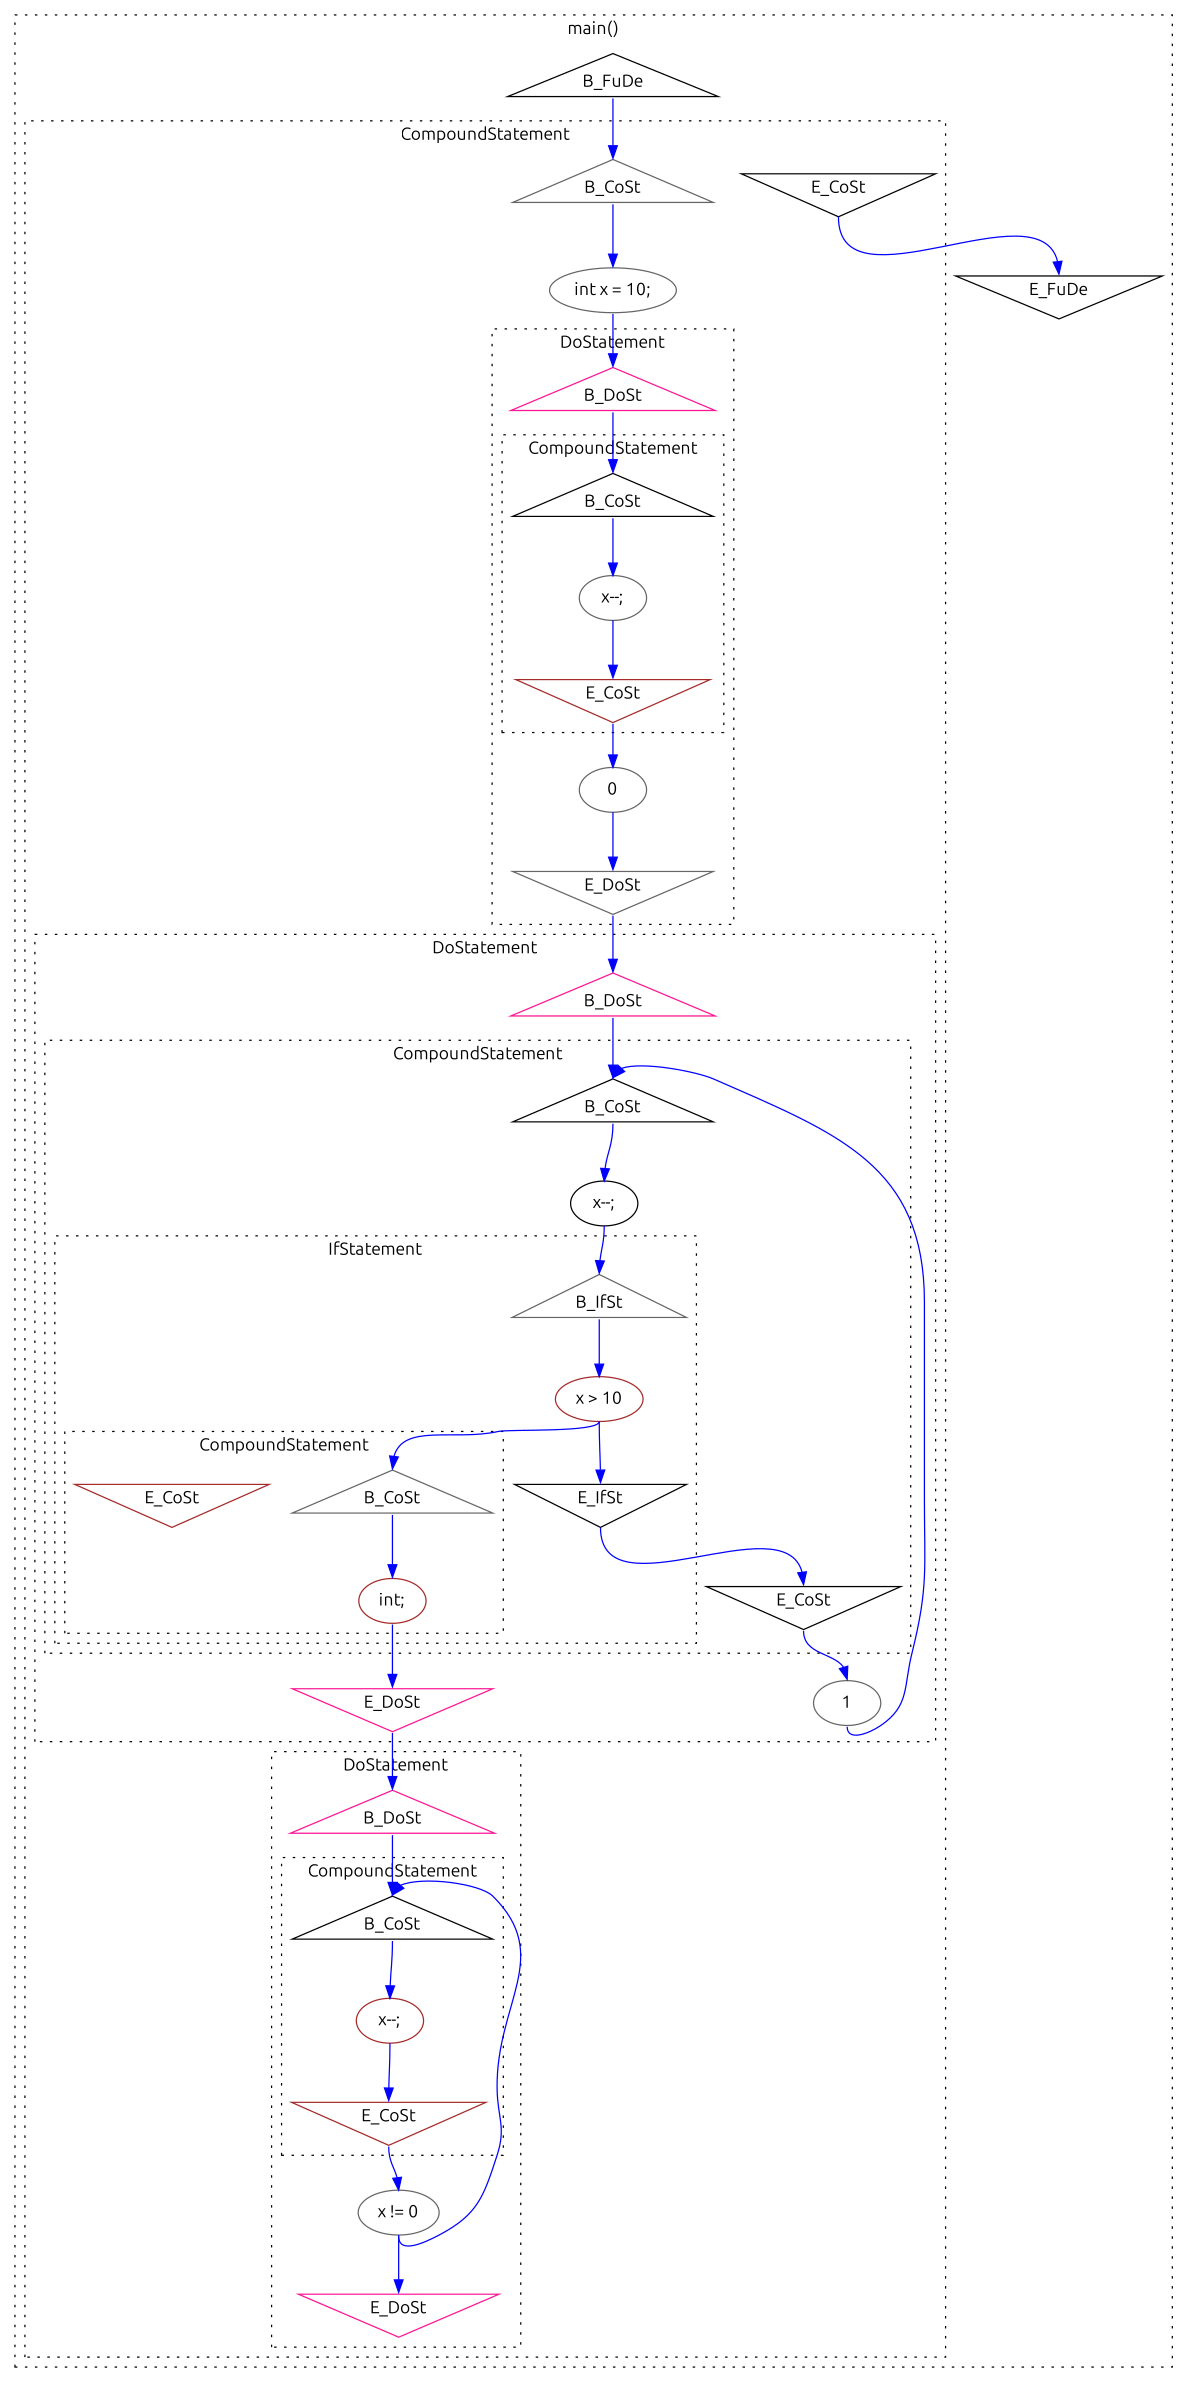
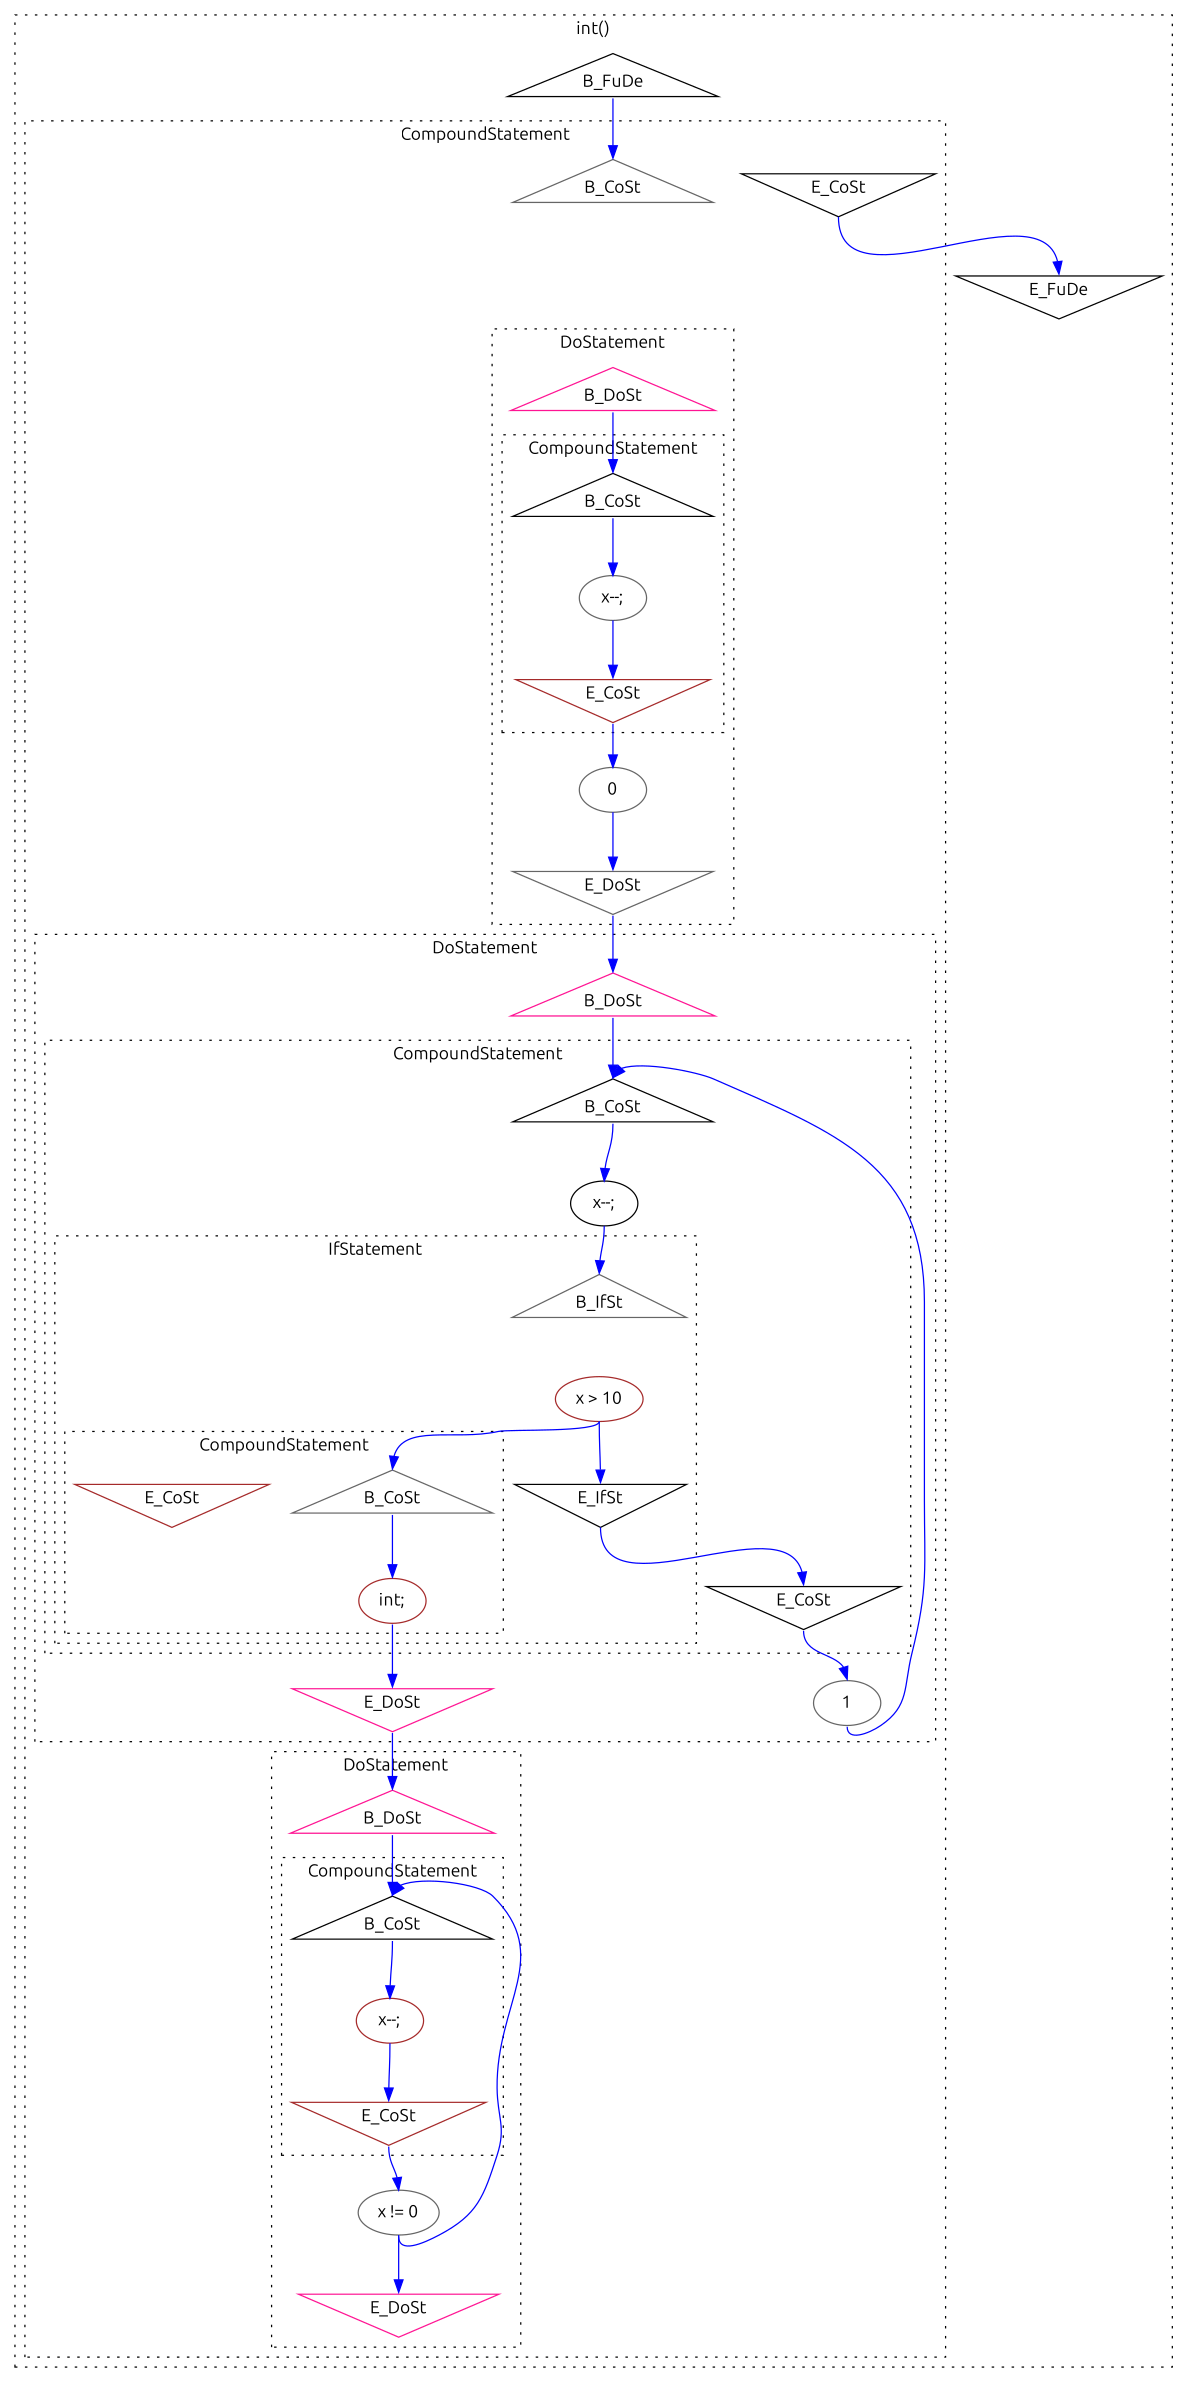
(594, 29) -> (594, 29)
(613, 290) -> none
(599, 1342) -> none
